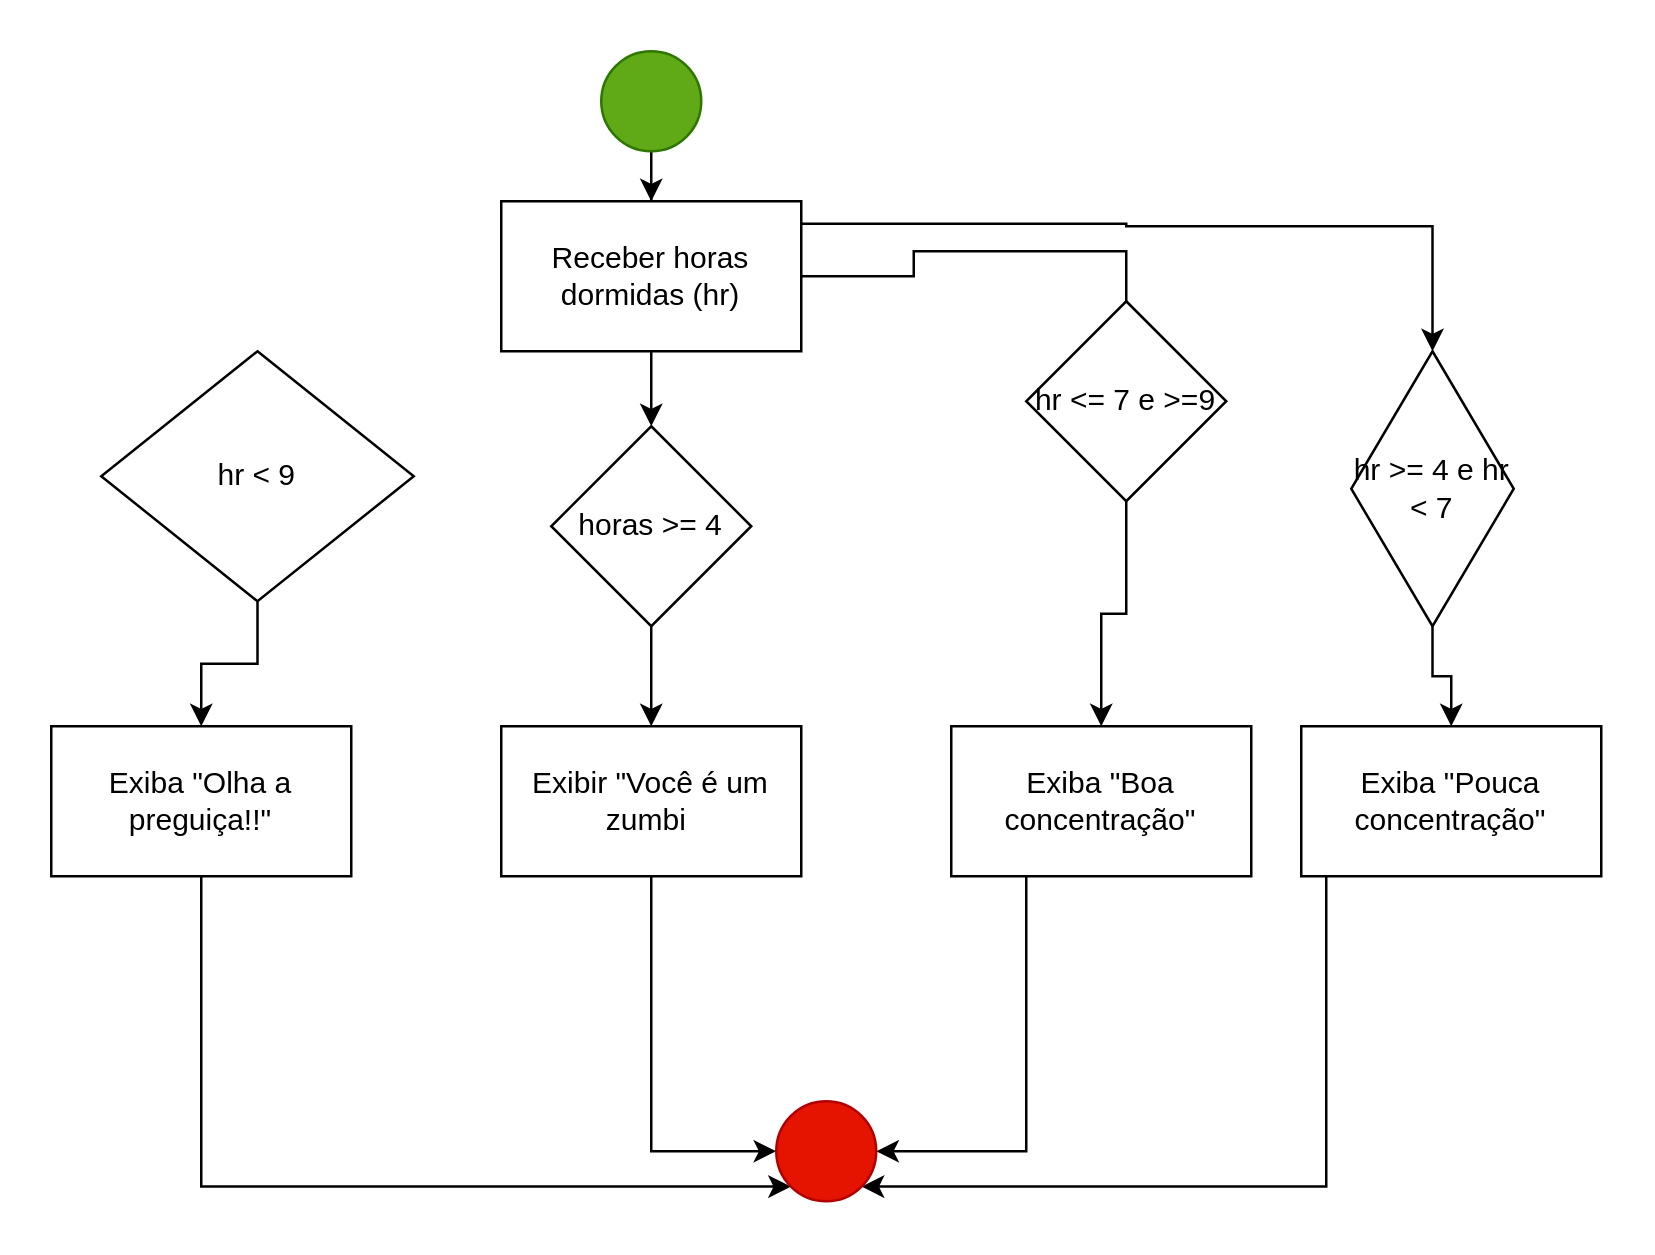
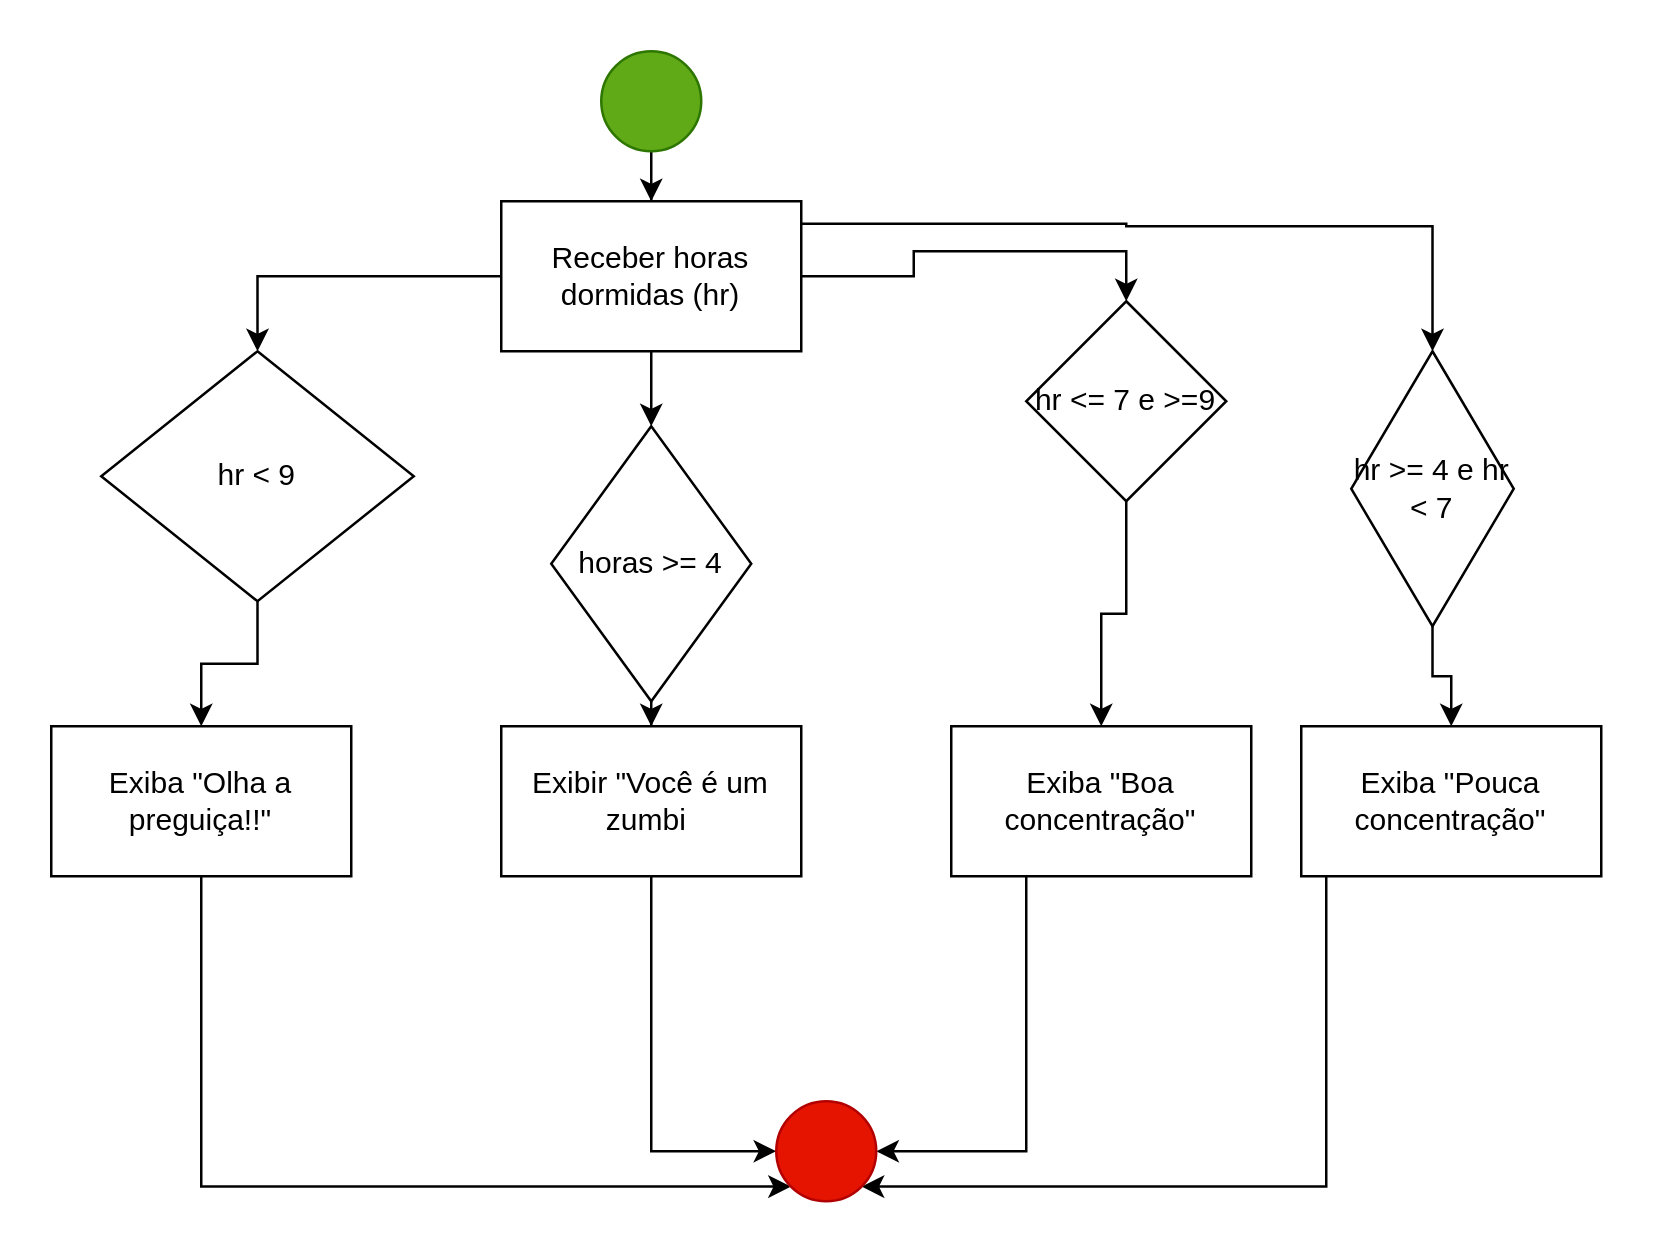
none -> (350, 276)
(1126, 290) -> (1126, 283)
(651, 526) -> (651, 564)
